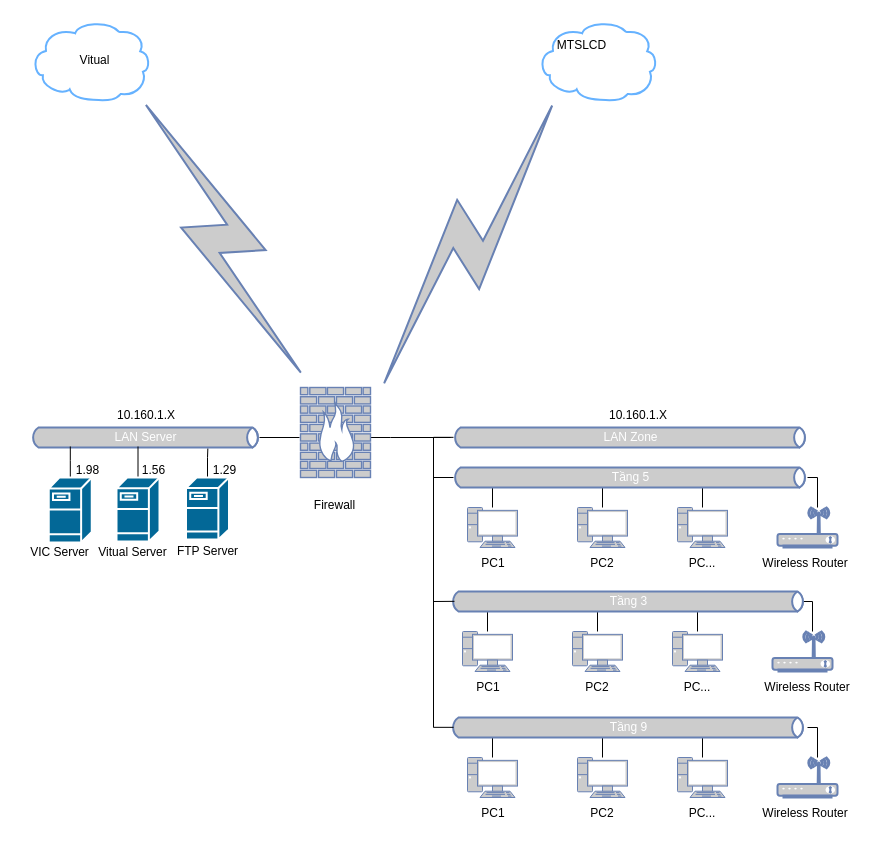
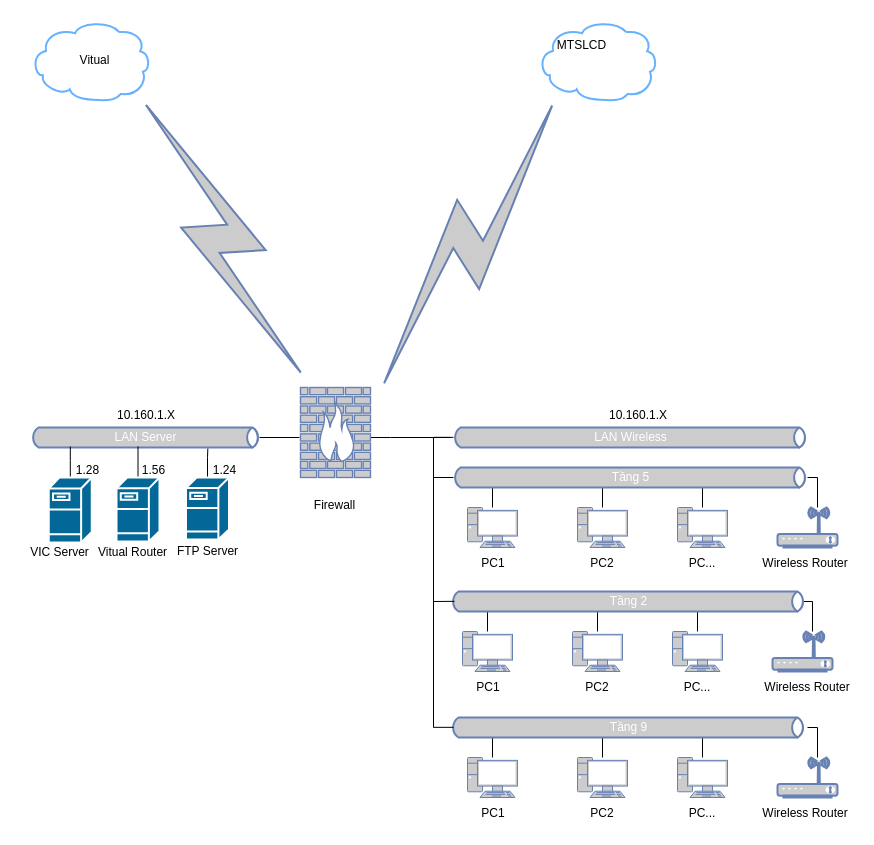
(631, 438) -> (631, 438)
(88, 471) -> (88, 471)
(225, 471) -> (225, 471)
(133, 553) -> (133, 553)
(629, 602) -> (629, 602)
